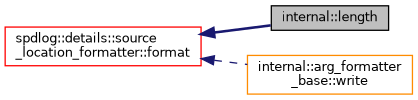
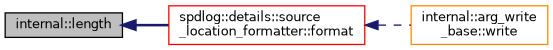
(242, 29) -> (152, 25)
(330, 75) -> (479, 25)
